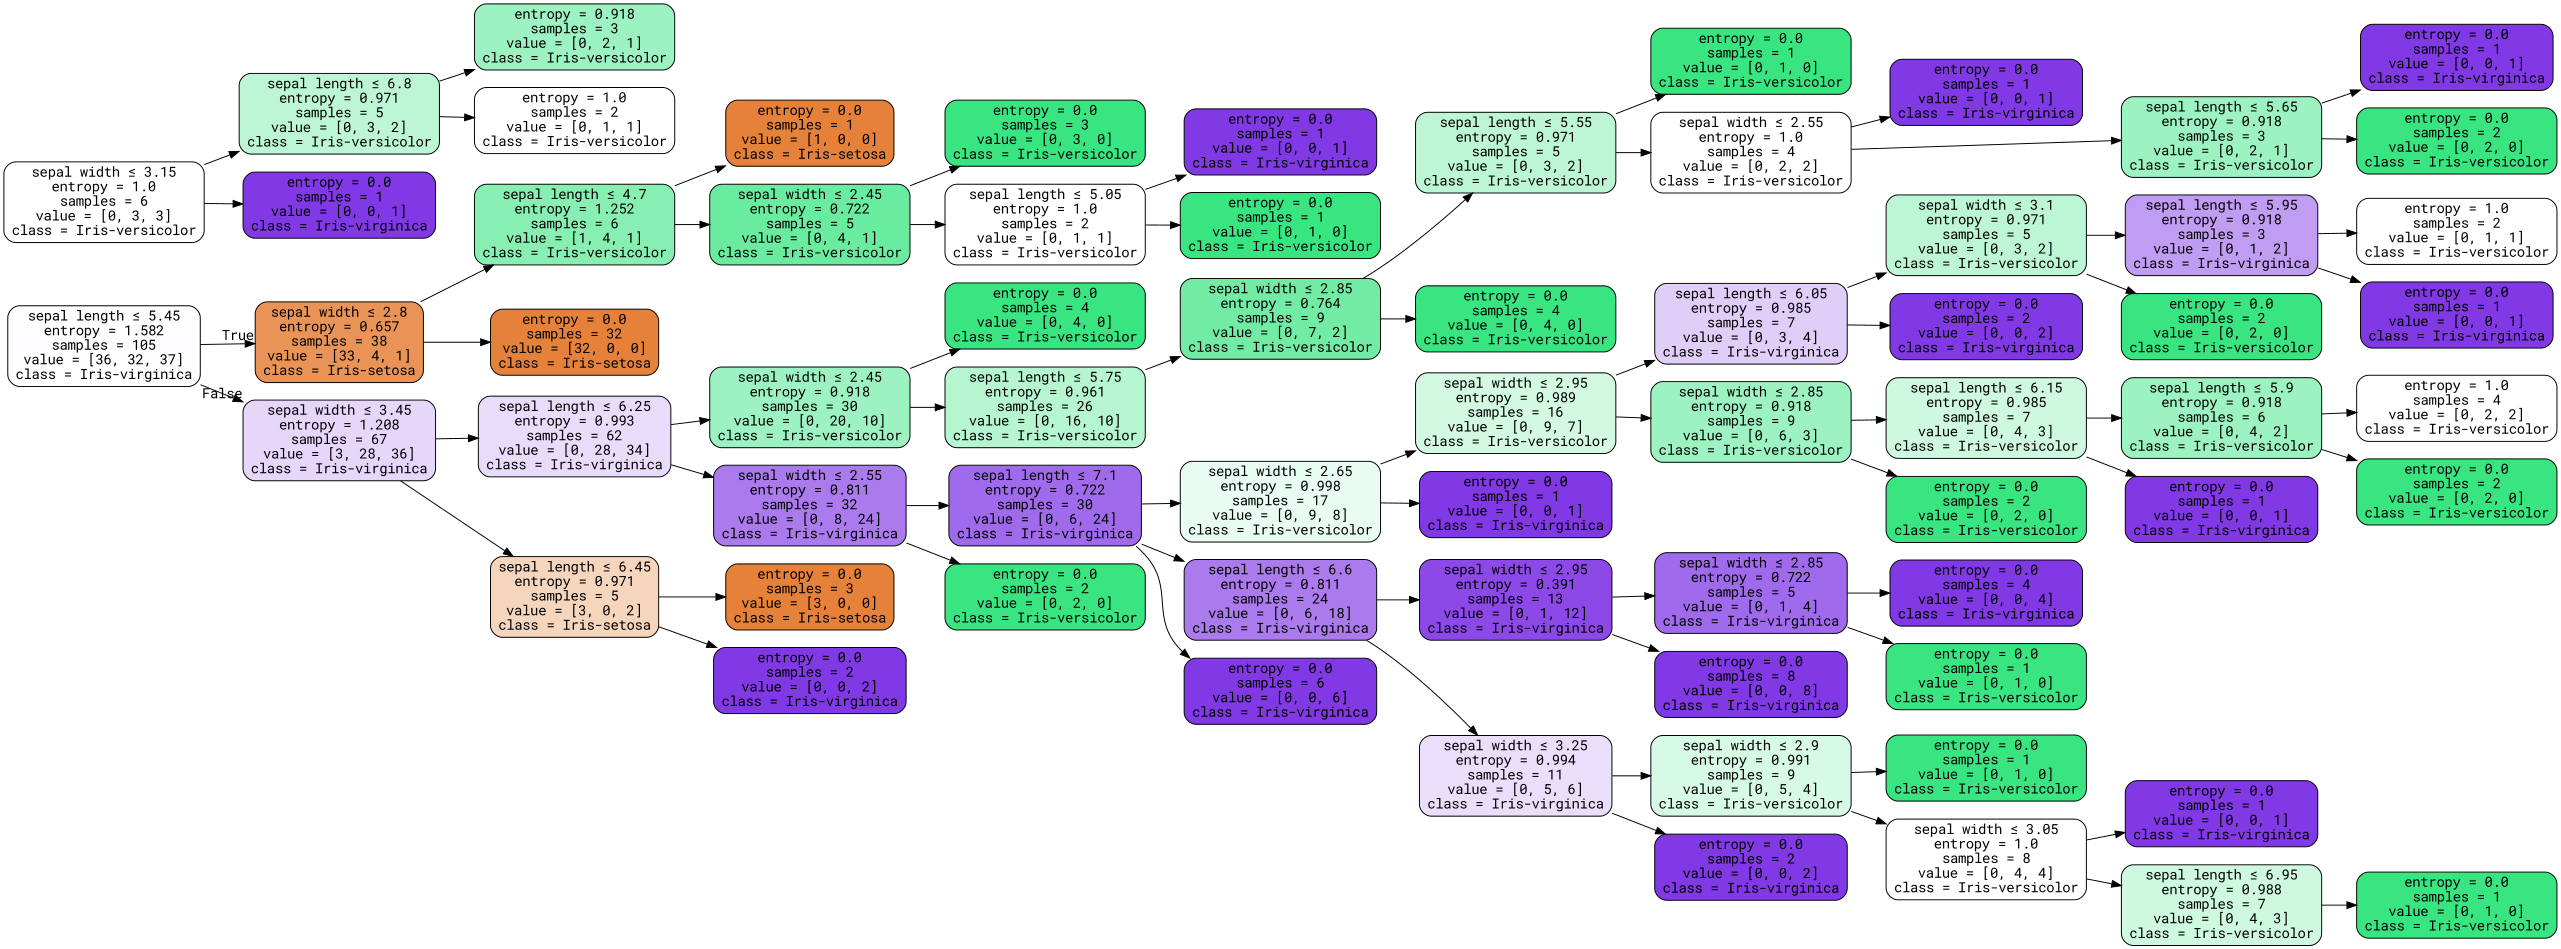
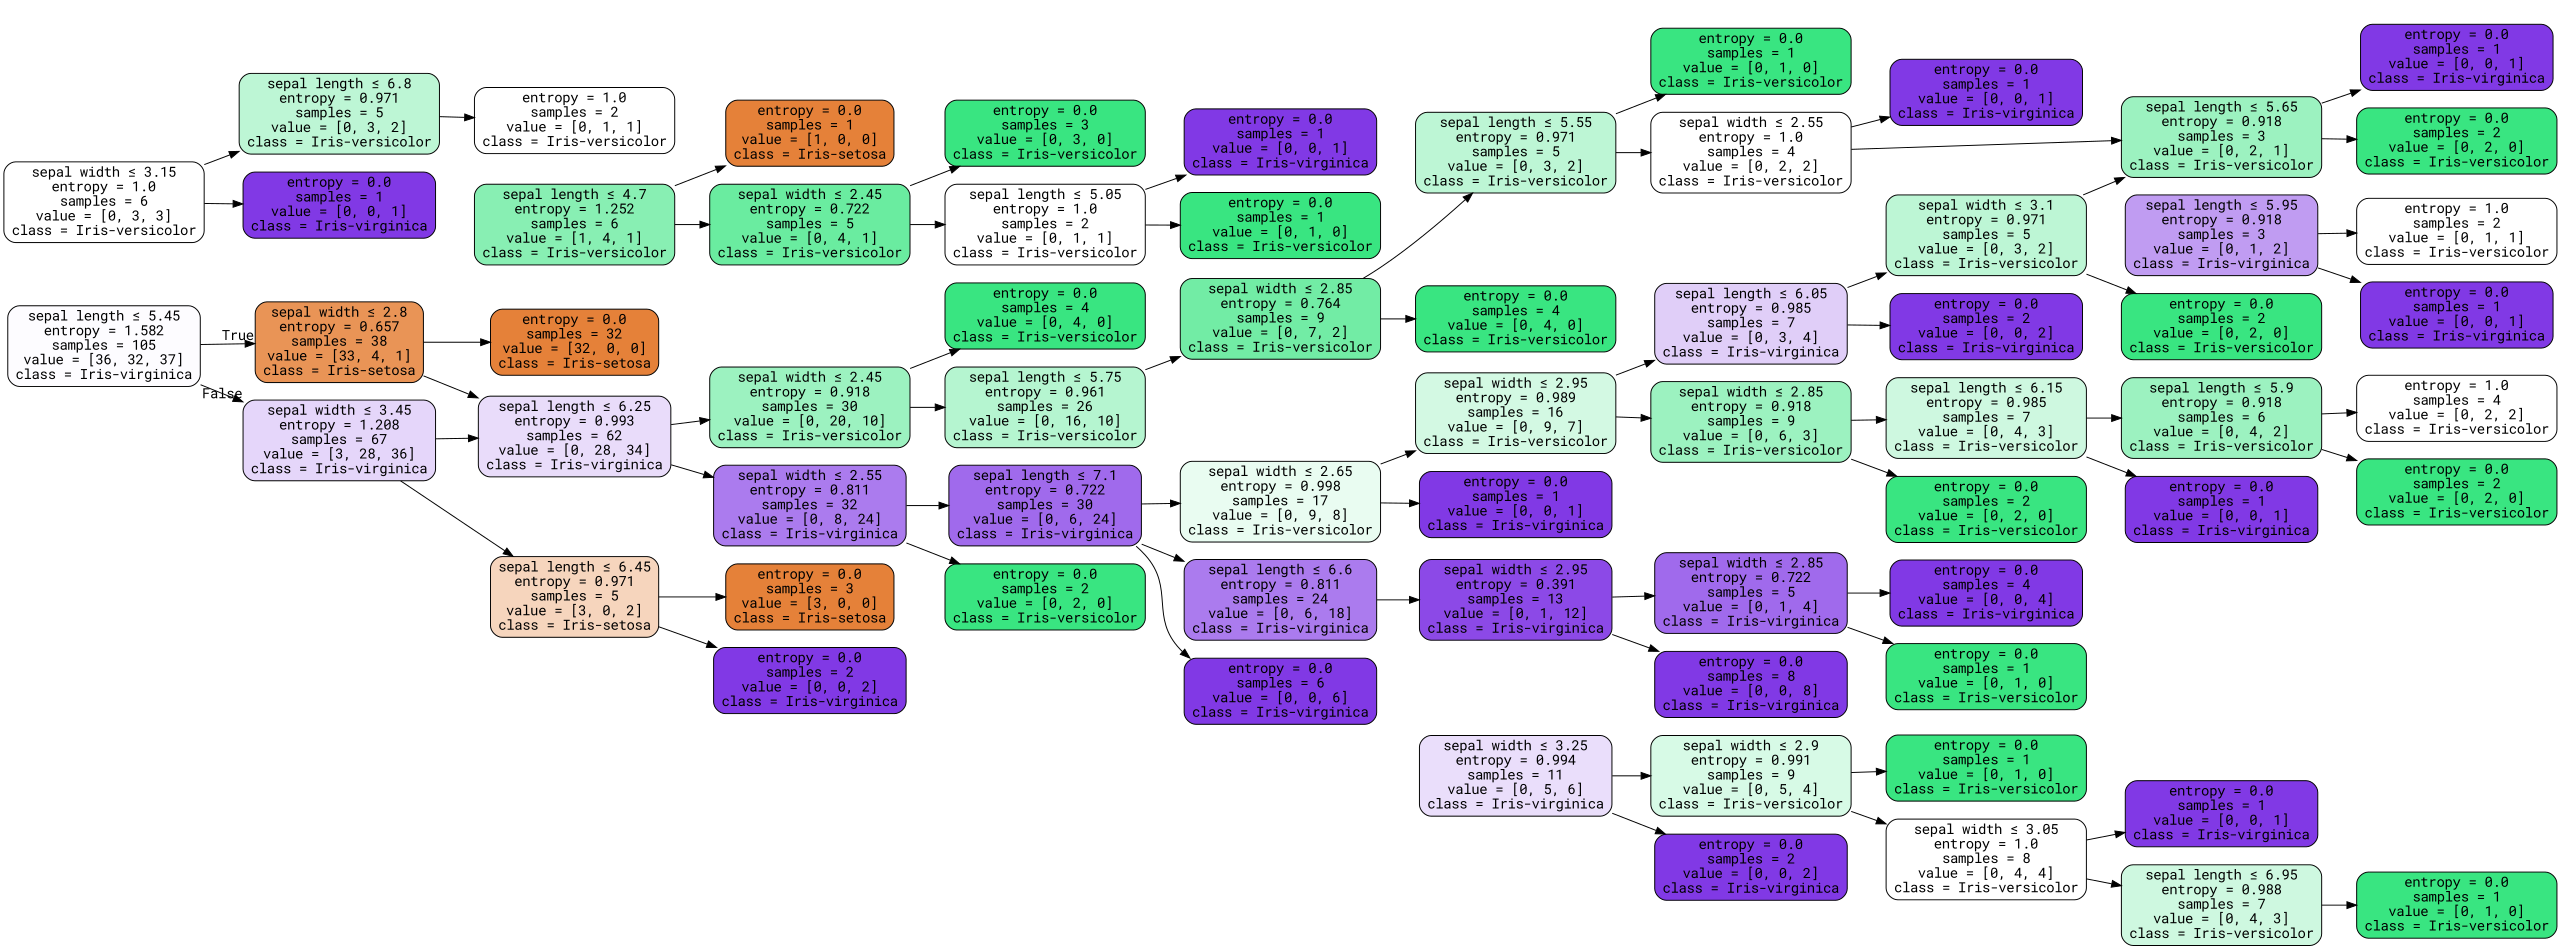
(575, 37) -> none
(2101, 235) -> (2099, 188)
(453, 286) -> (446, 385)
(1421, 681) -> none
